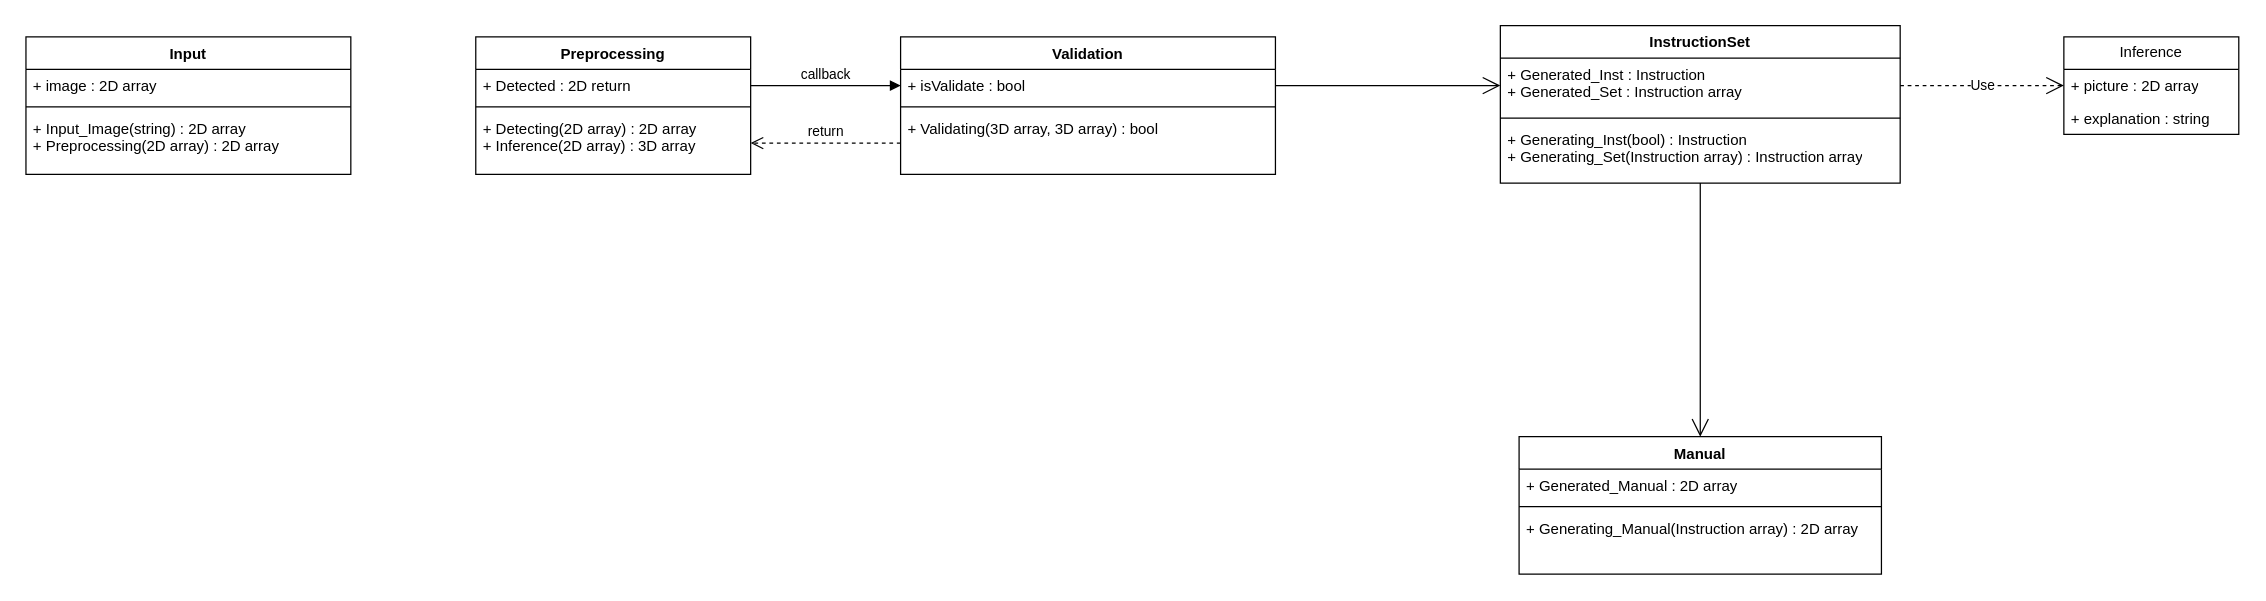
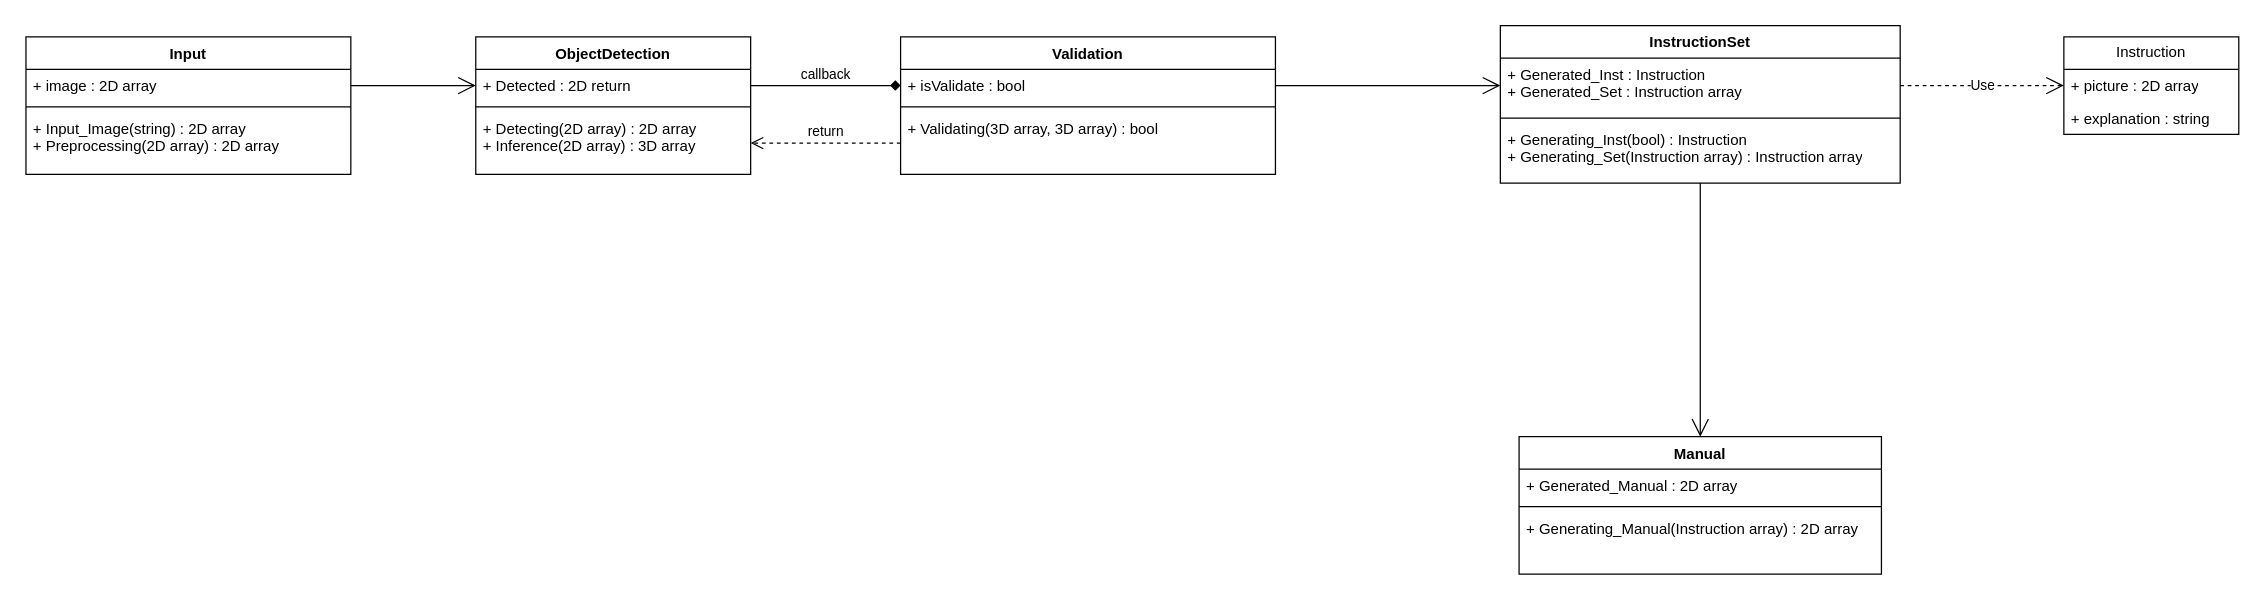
(2152, 53) -> (2152, 53)
(613, 54) -> (613, 54)
none -> (412, 86)
(889, 86) -> (889, 86)
